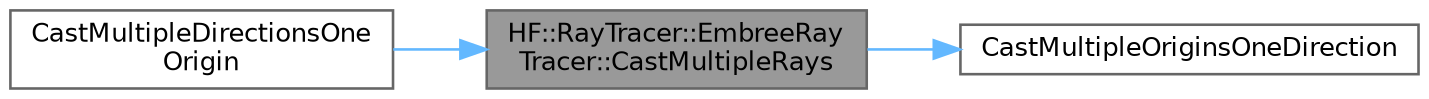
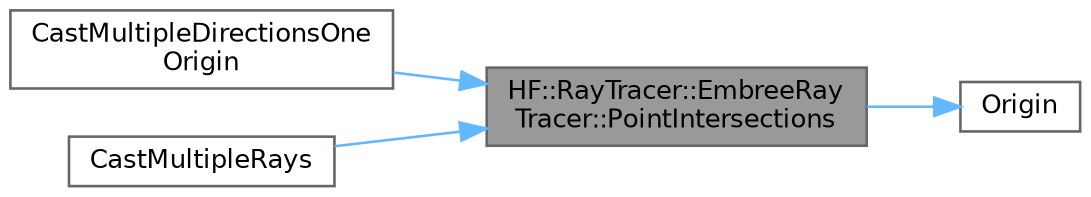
(677, 49) -> (677, 107)
(1189, 49) -> (1020, 107)
none -> (202, 161)
